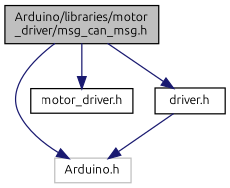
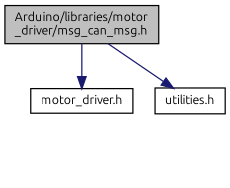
(190, 101) -> (190, 101)
(93, 170) -> none
